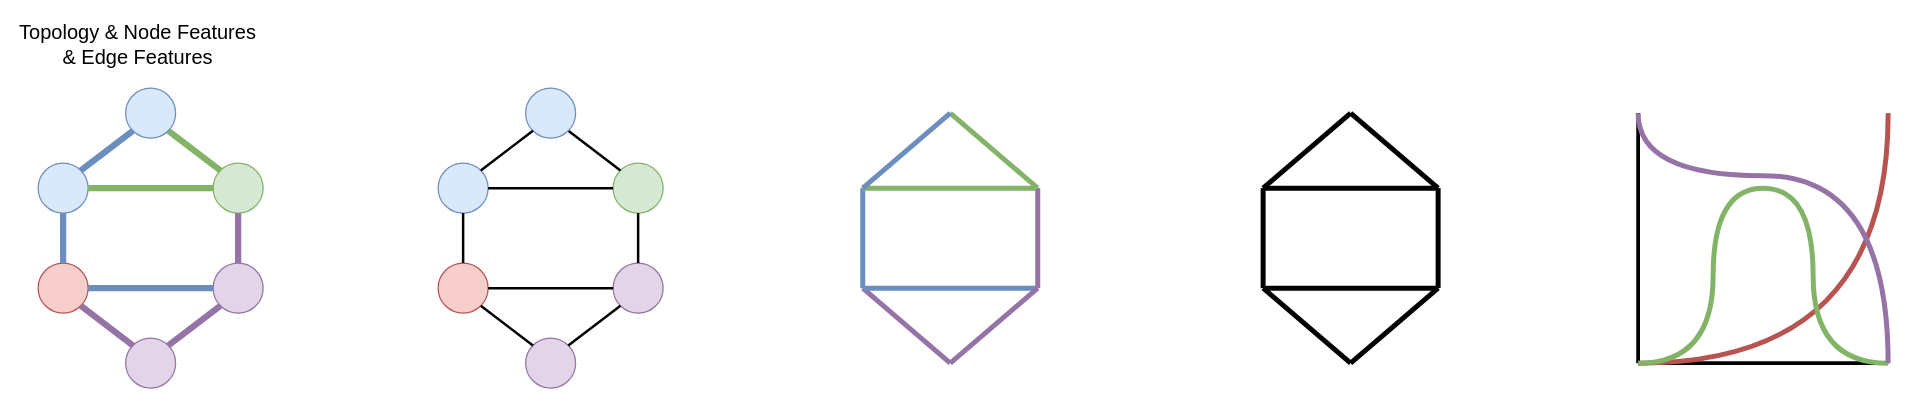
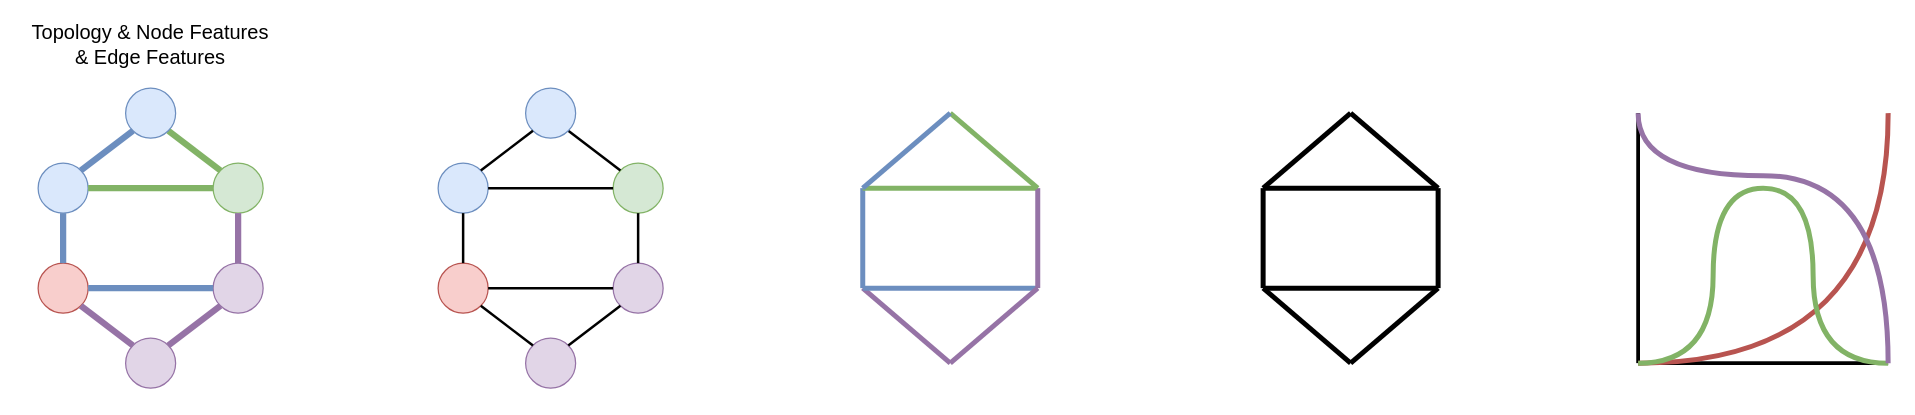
(138, 44) -> (151, 44)
